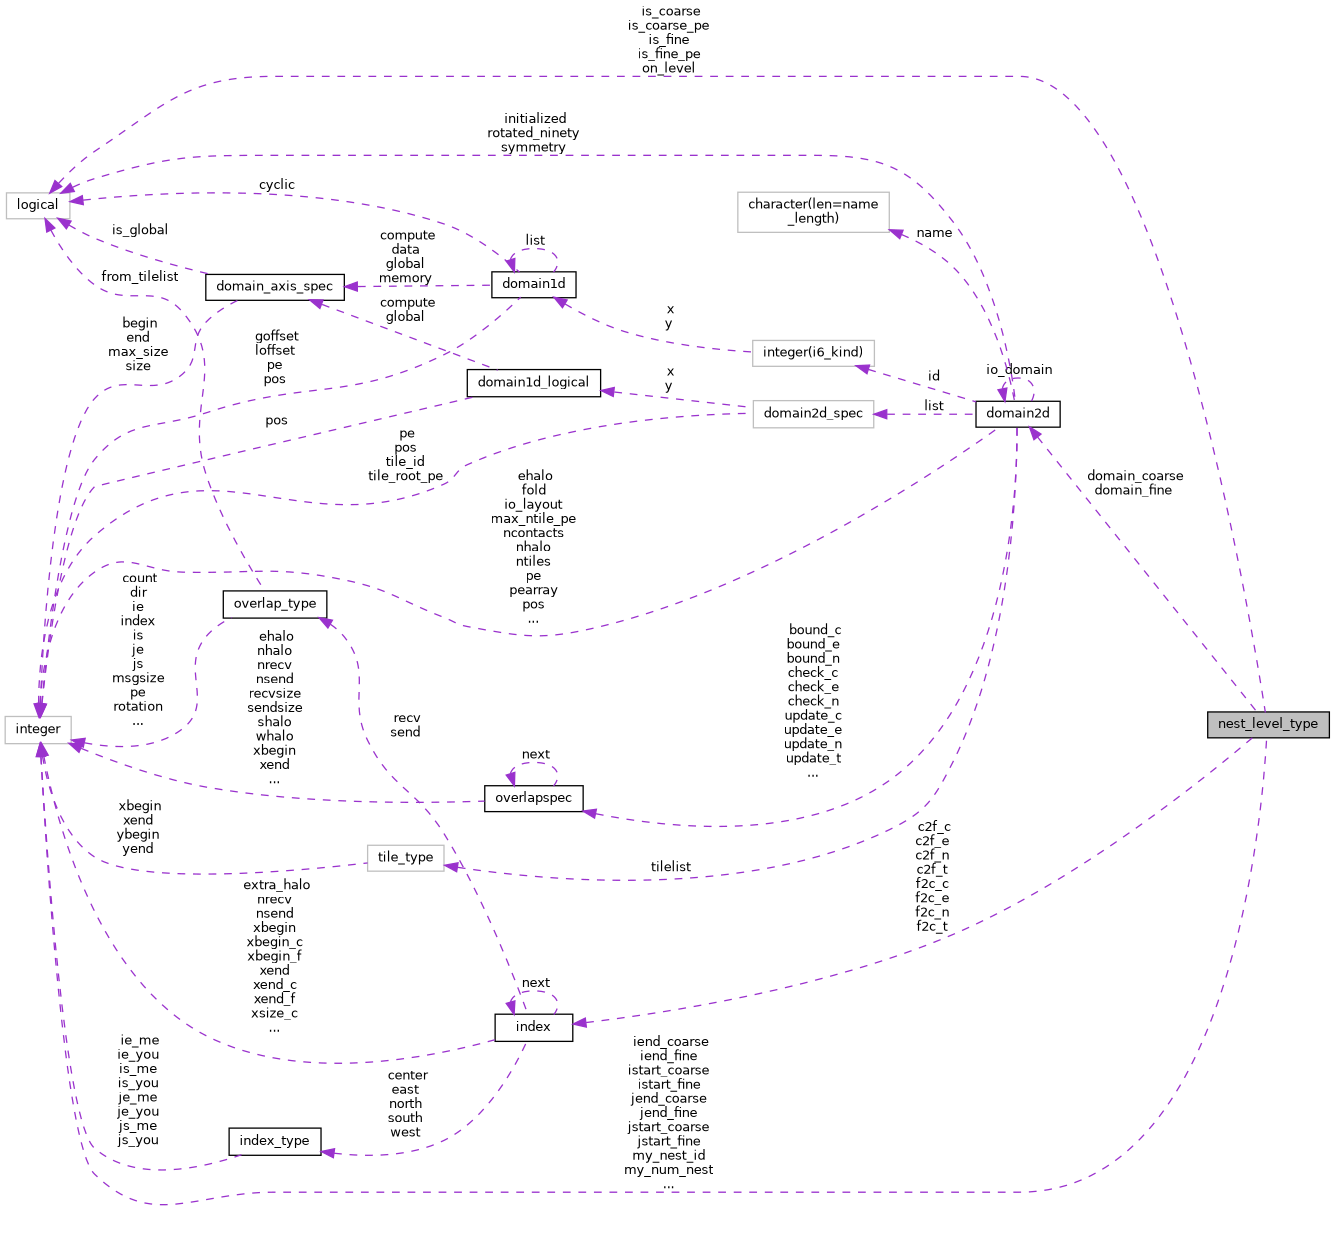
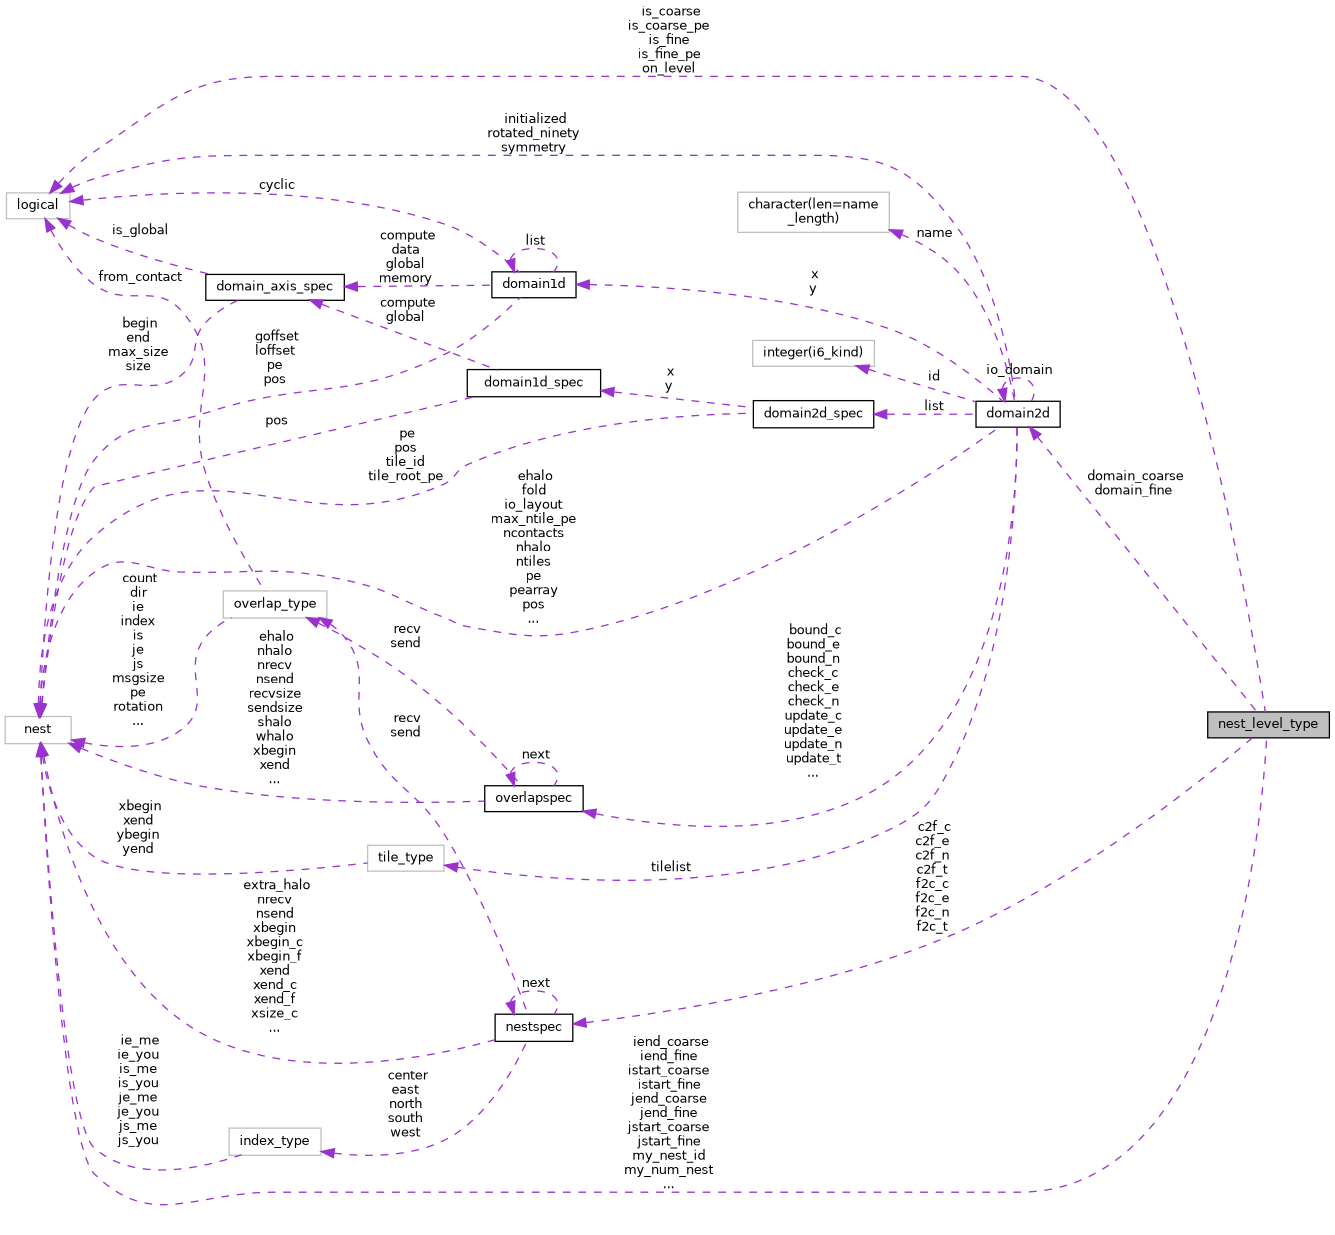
(139, 278) -> (139, 278)
(656, 340) -> (808, 307)
(534, 383) -> (534, 383)
(814, 414) -> (814, 414)
(275, 605) -> (275, 605)
none -> (429, 694)
(38, 730) -> (38, 730)
(534, 1028) -> (534, 1028)
(275, 1142) -> (275, 1142)
